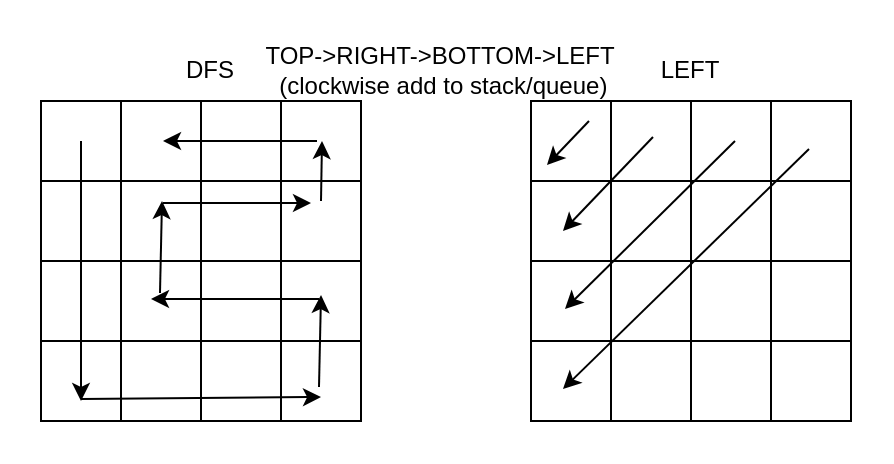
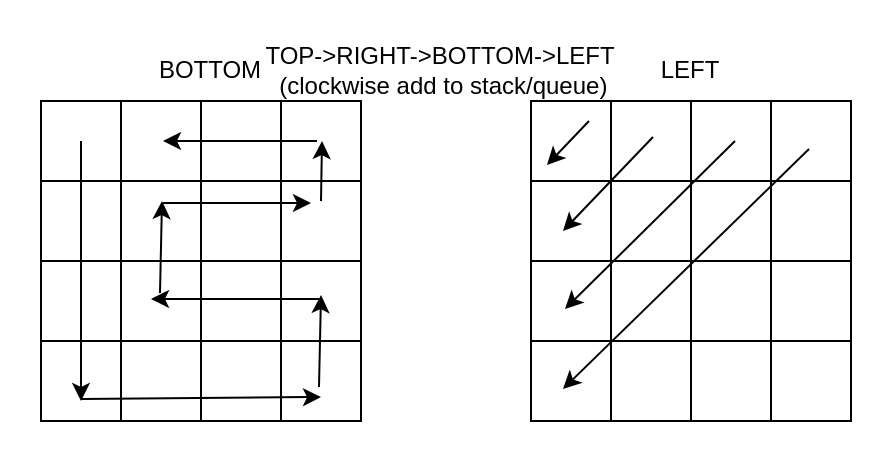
(211, 71) -> (211, 71)
